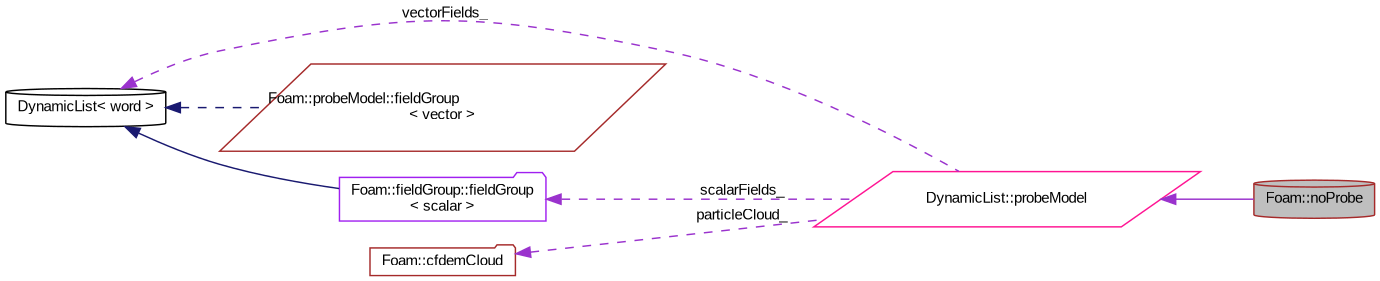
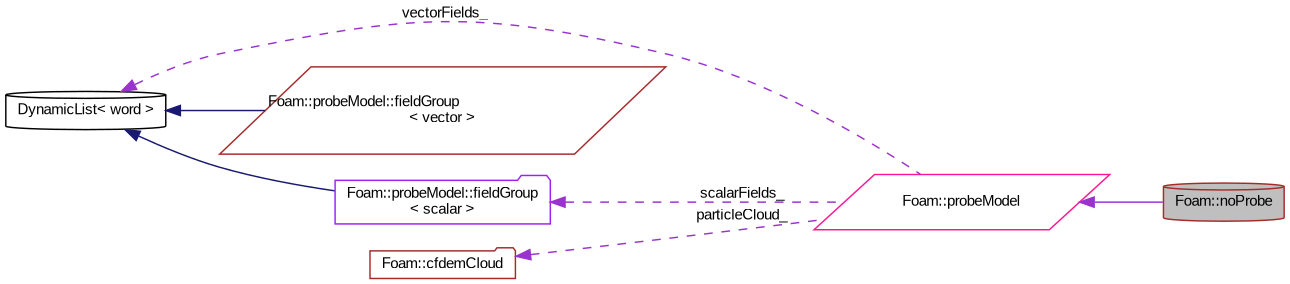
(223, 108) -> (223, 111)
(443, 199) -> (443, 202)
(1007, 199) -> (962, 202)
